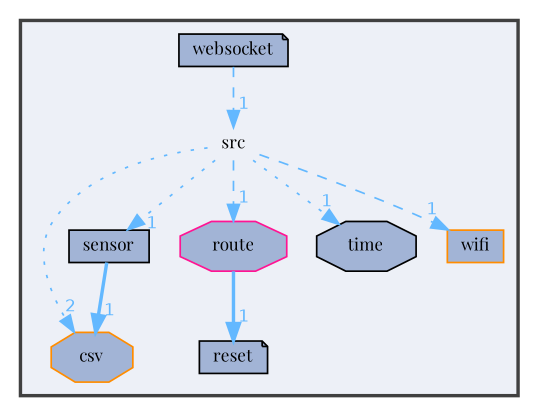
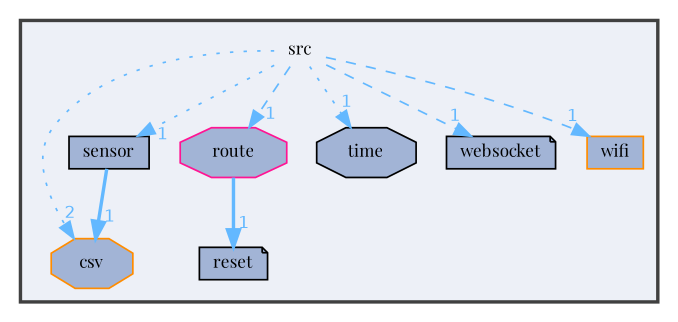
(233, 89) -> (391, 97)
